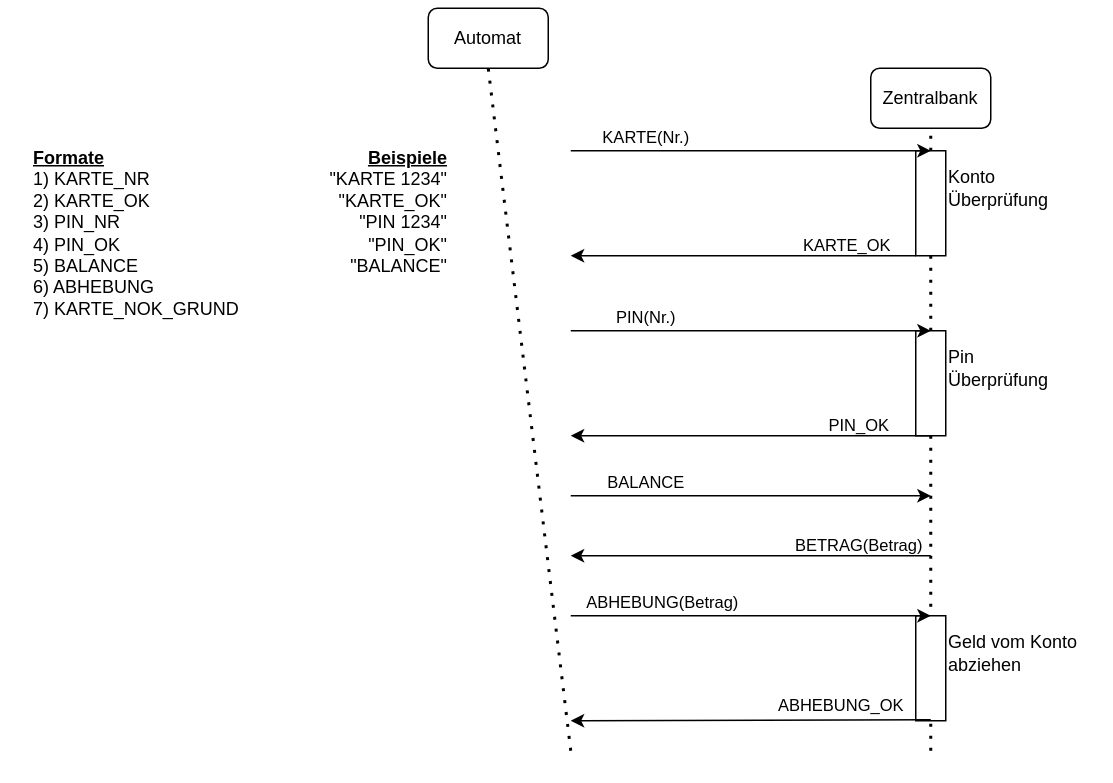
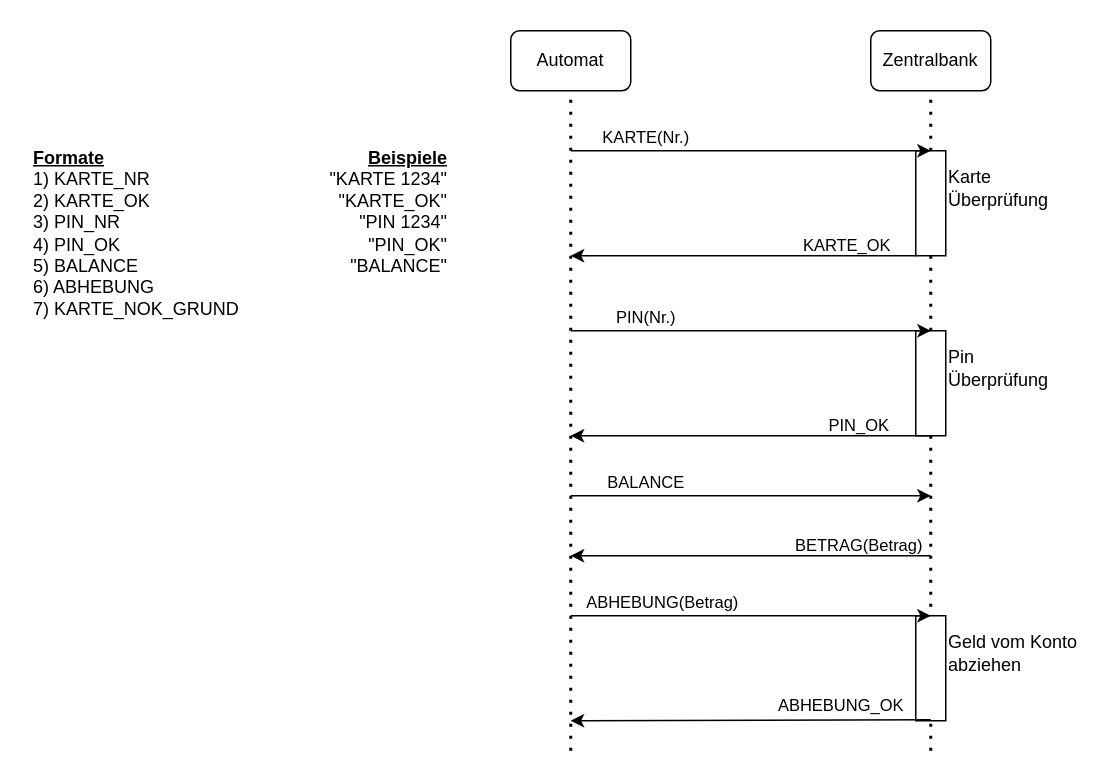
(488, 38) -> (571, 61)
(931, 98) -> (931, 61)
(1000, 188) -> (1000, 188)
